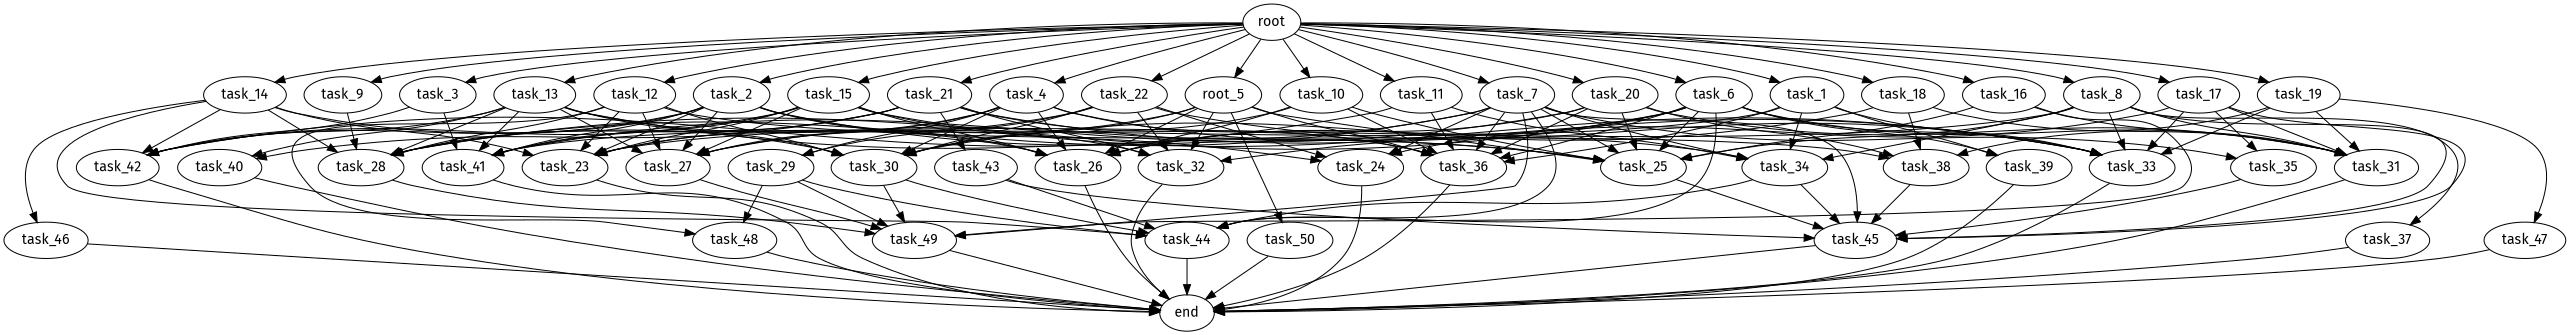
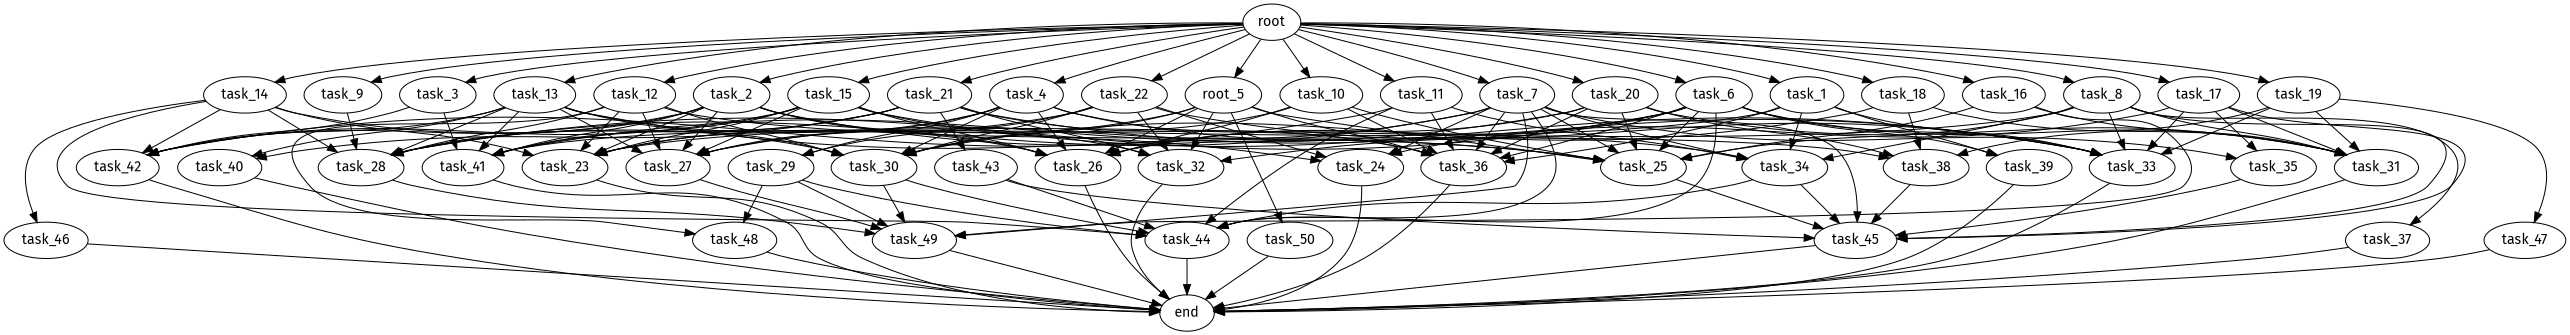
none -> (1286, 164)
